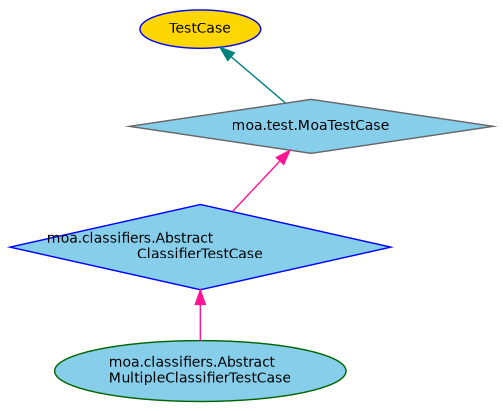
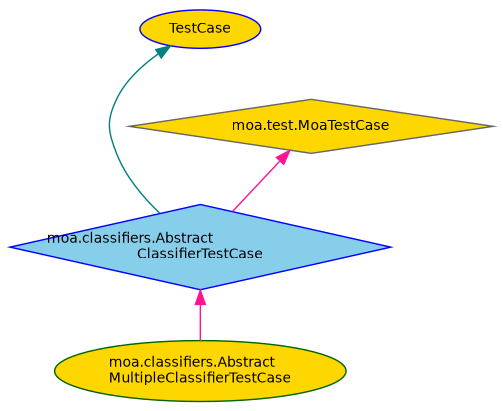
(258, 80) -> (110, 132)
(311, 126) -> (311, 126)
(200, 371) -> (200, 371)
